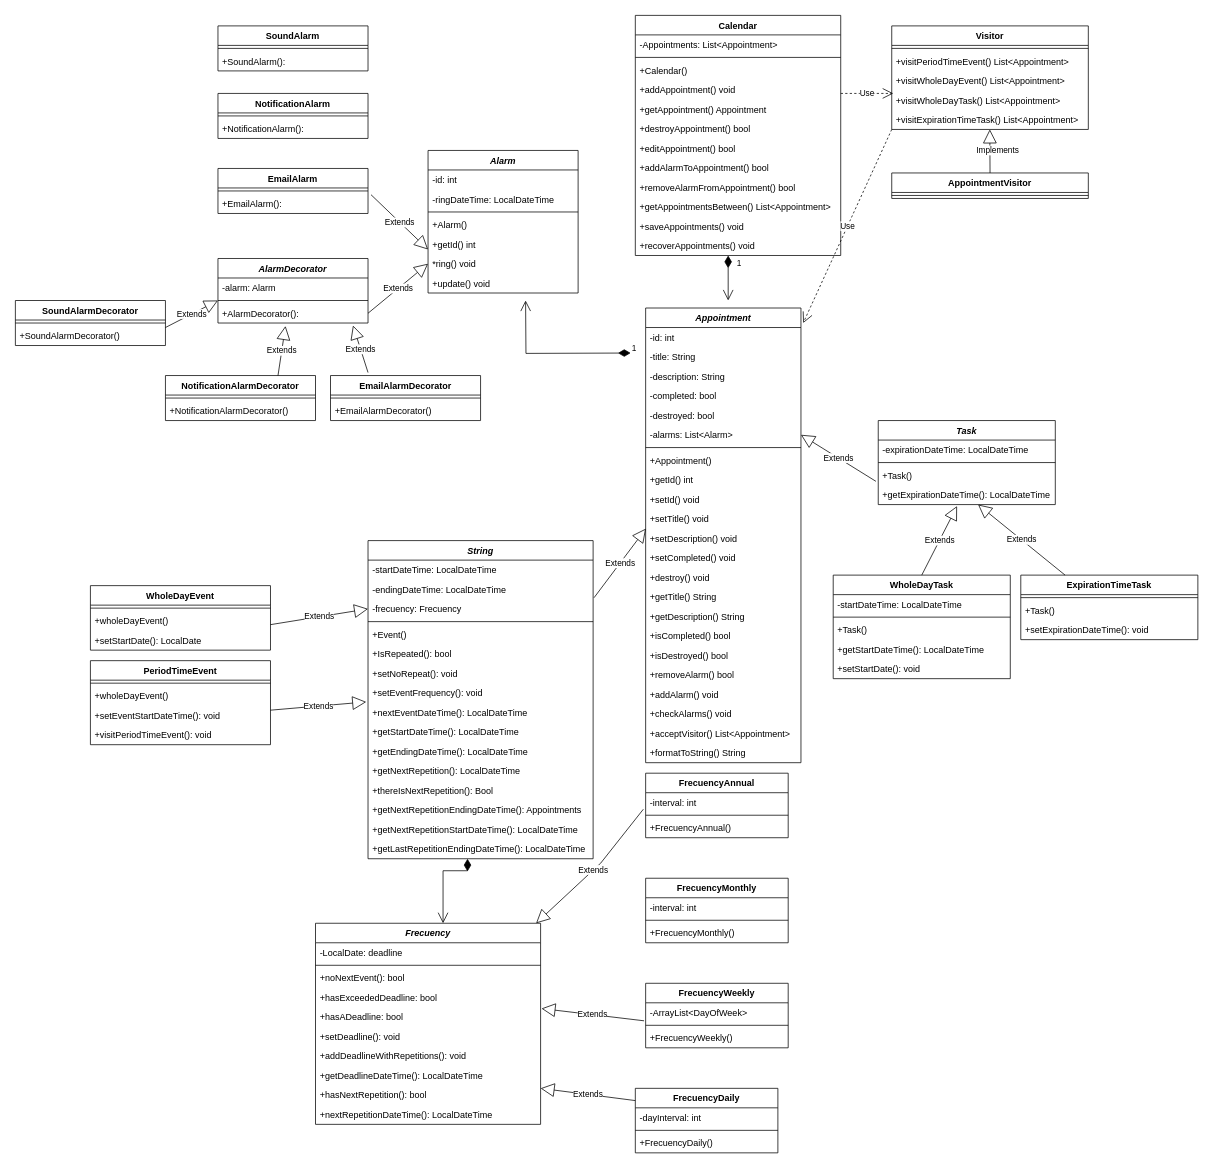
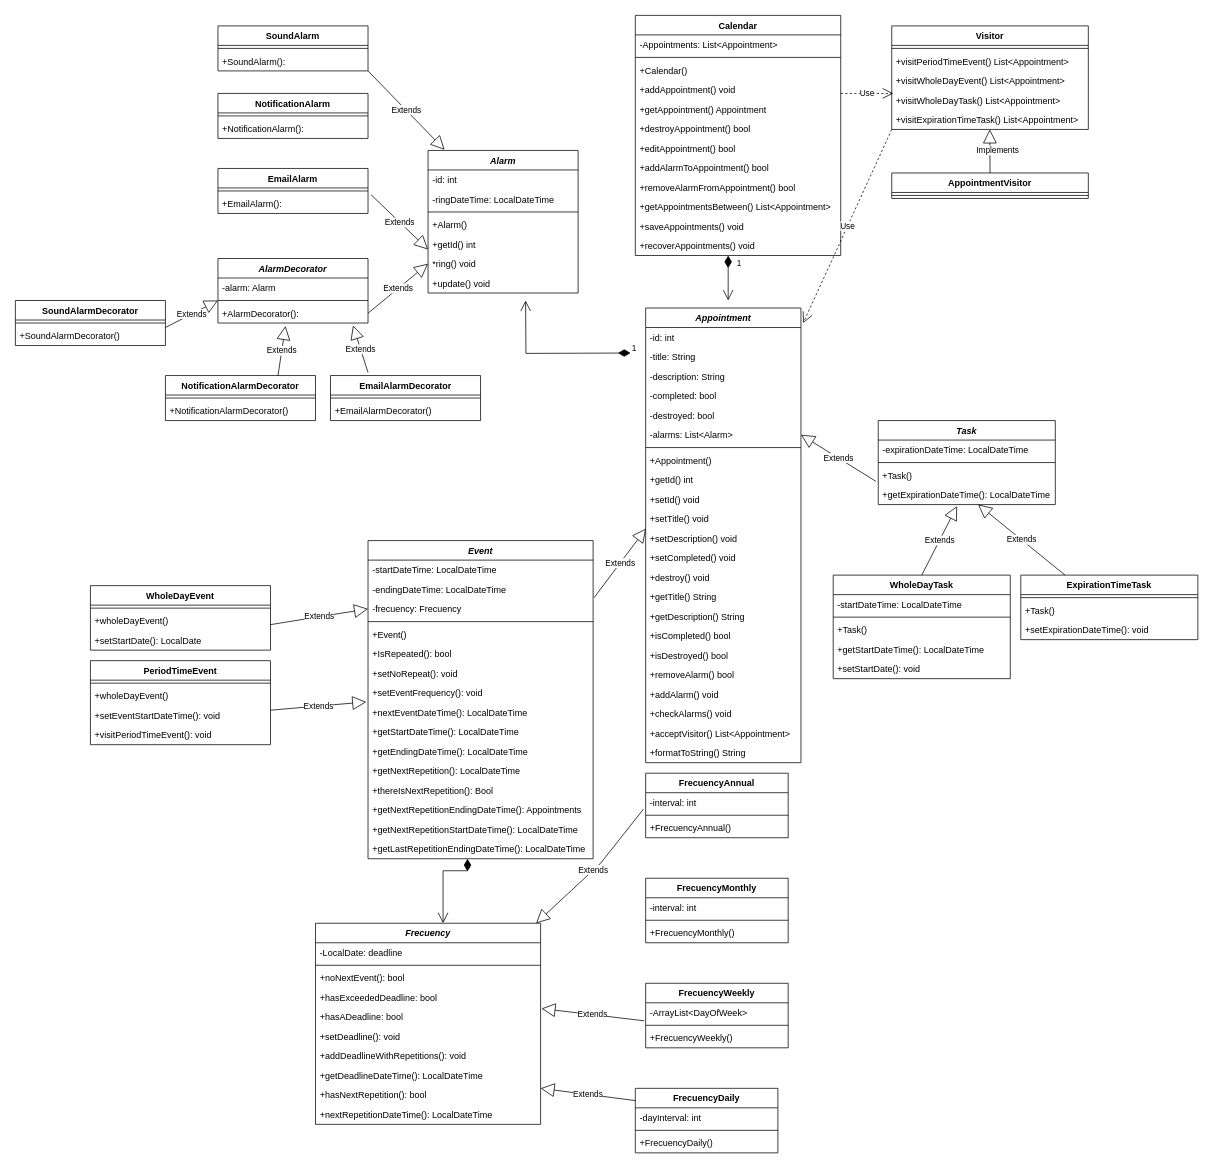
none -> (401, 105)
(480, 551) -> (480, 551)
